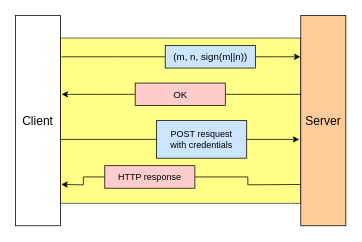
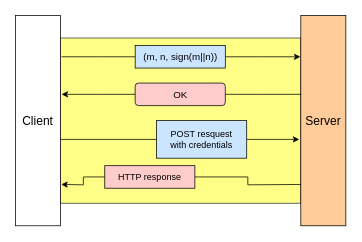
(210, 57) -> (180, 57)
(180, 94) -> (180, 94)
